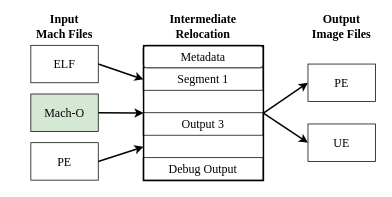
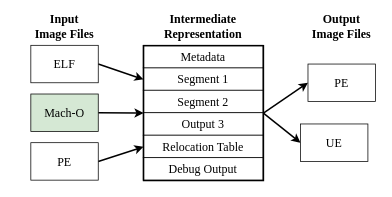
(64, 27) -> (64, 27)
(203, 27) -> (203, 27)
(203, 57) -> (203, 57)
none -> (203, 102)
(342, 143) -> (334, 143)
none -> (203, 147)
